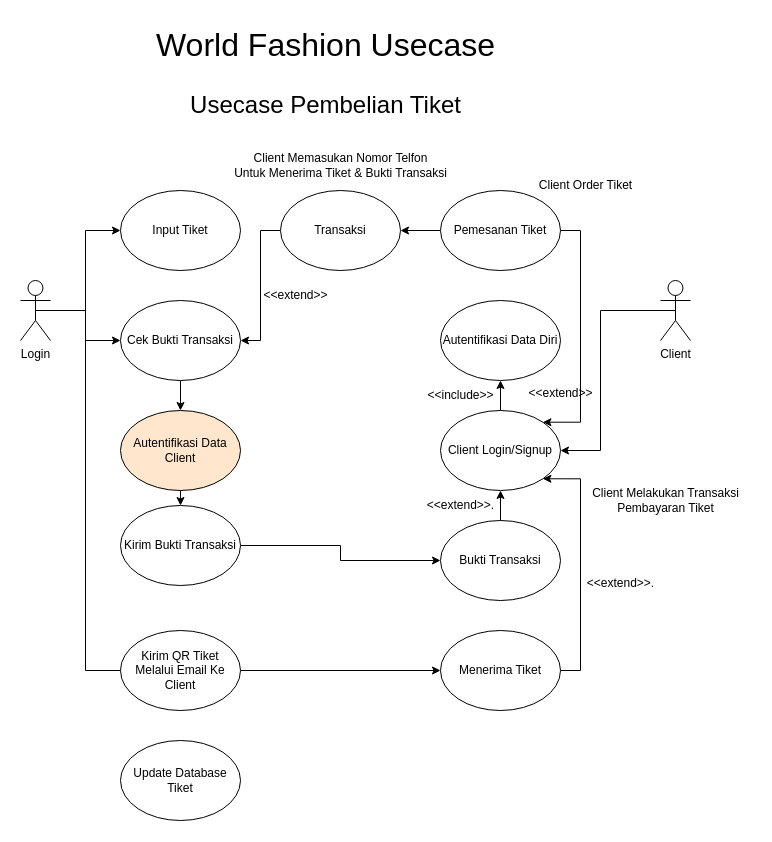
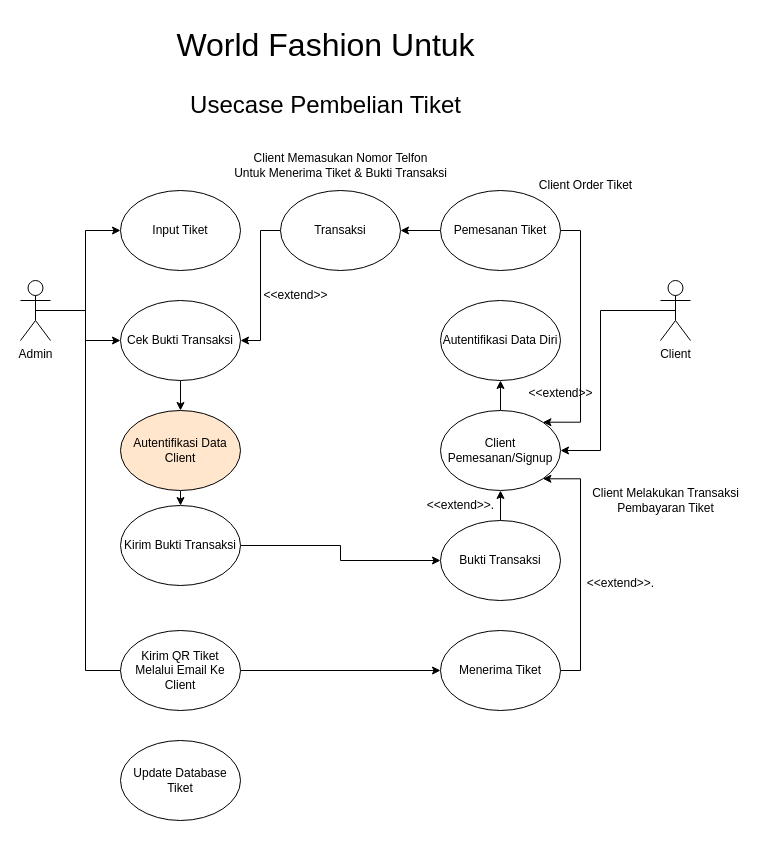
(326, 46) -> (326, 46)
(36, 355) -> (36, 355)
(461, 396) -> none
(501, 451) -> (501, 451)
